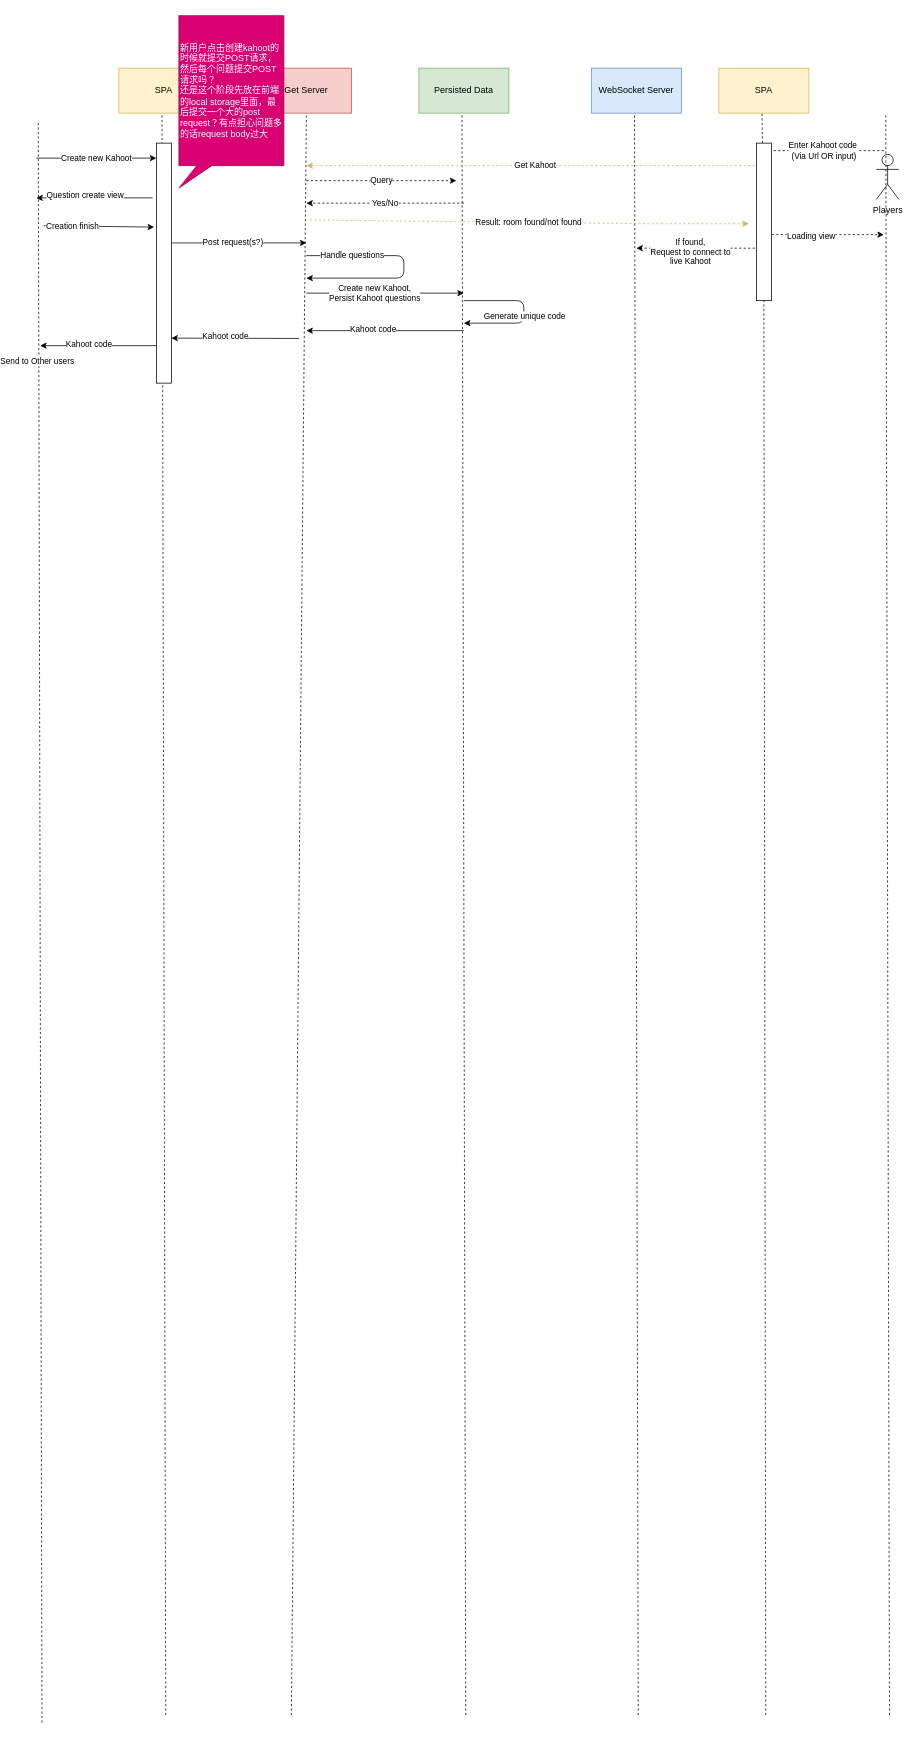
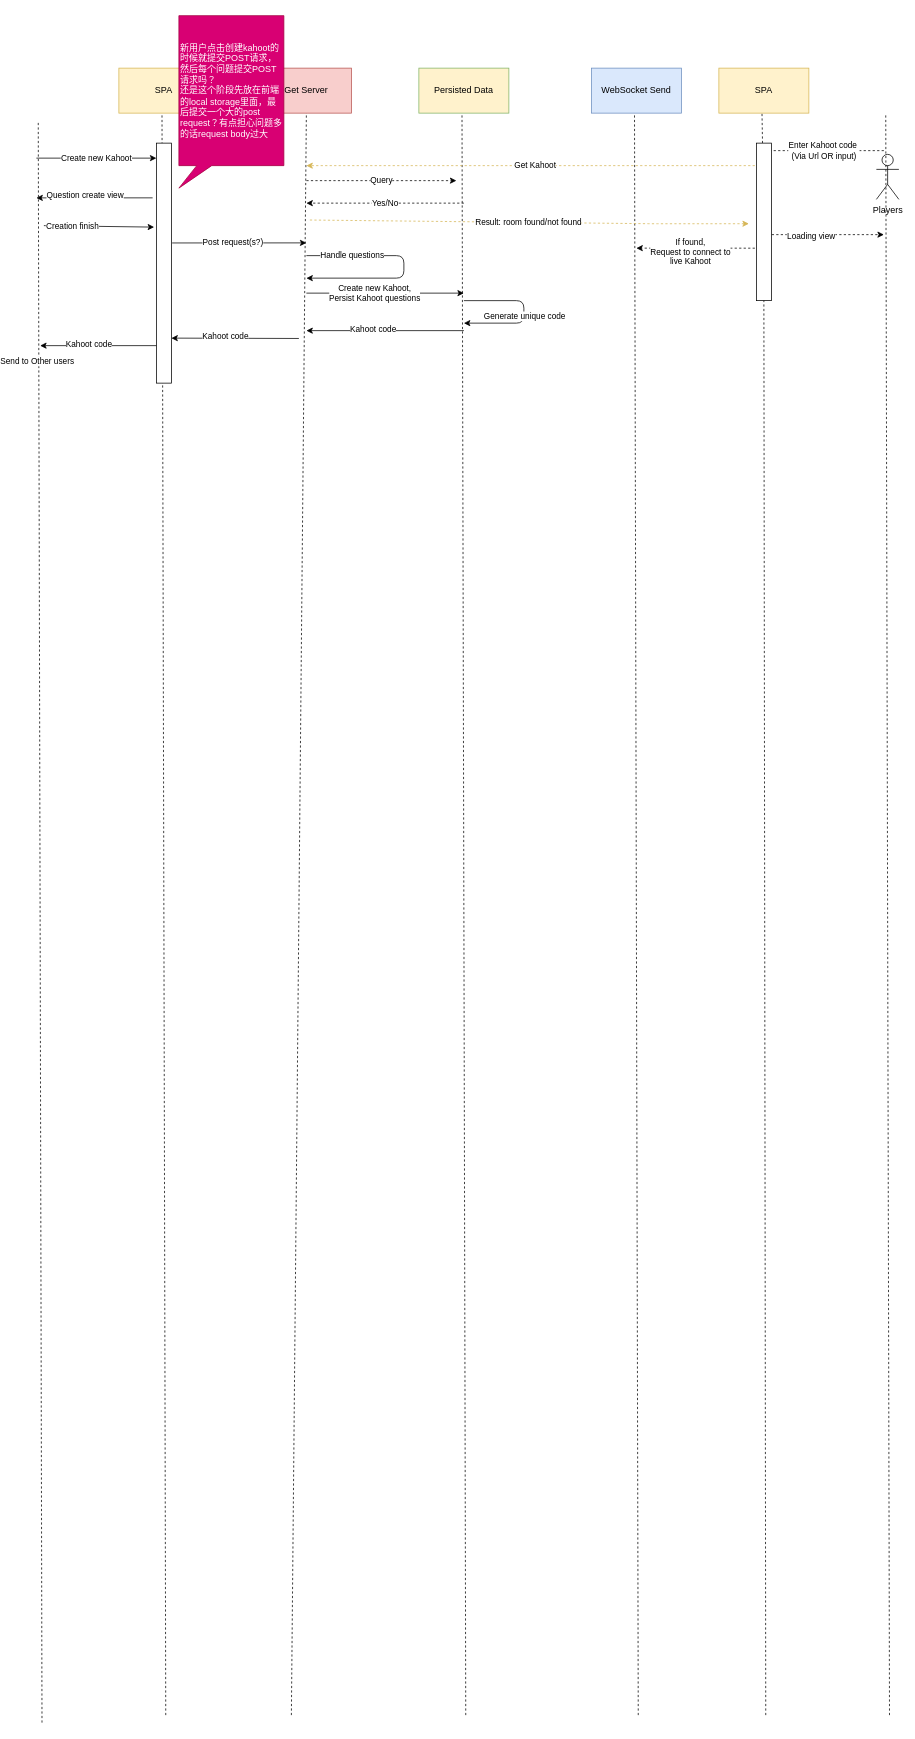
(464, 90) -> (464, 90)
(636, 90) -> (636, 90)
